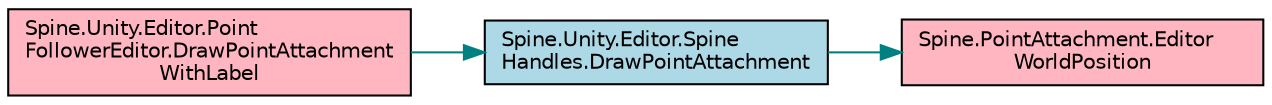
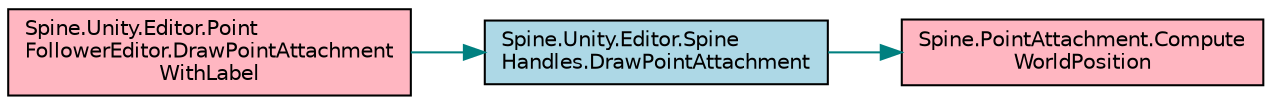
(1083, 52) -> (1083, 52)
